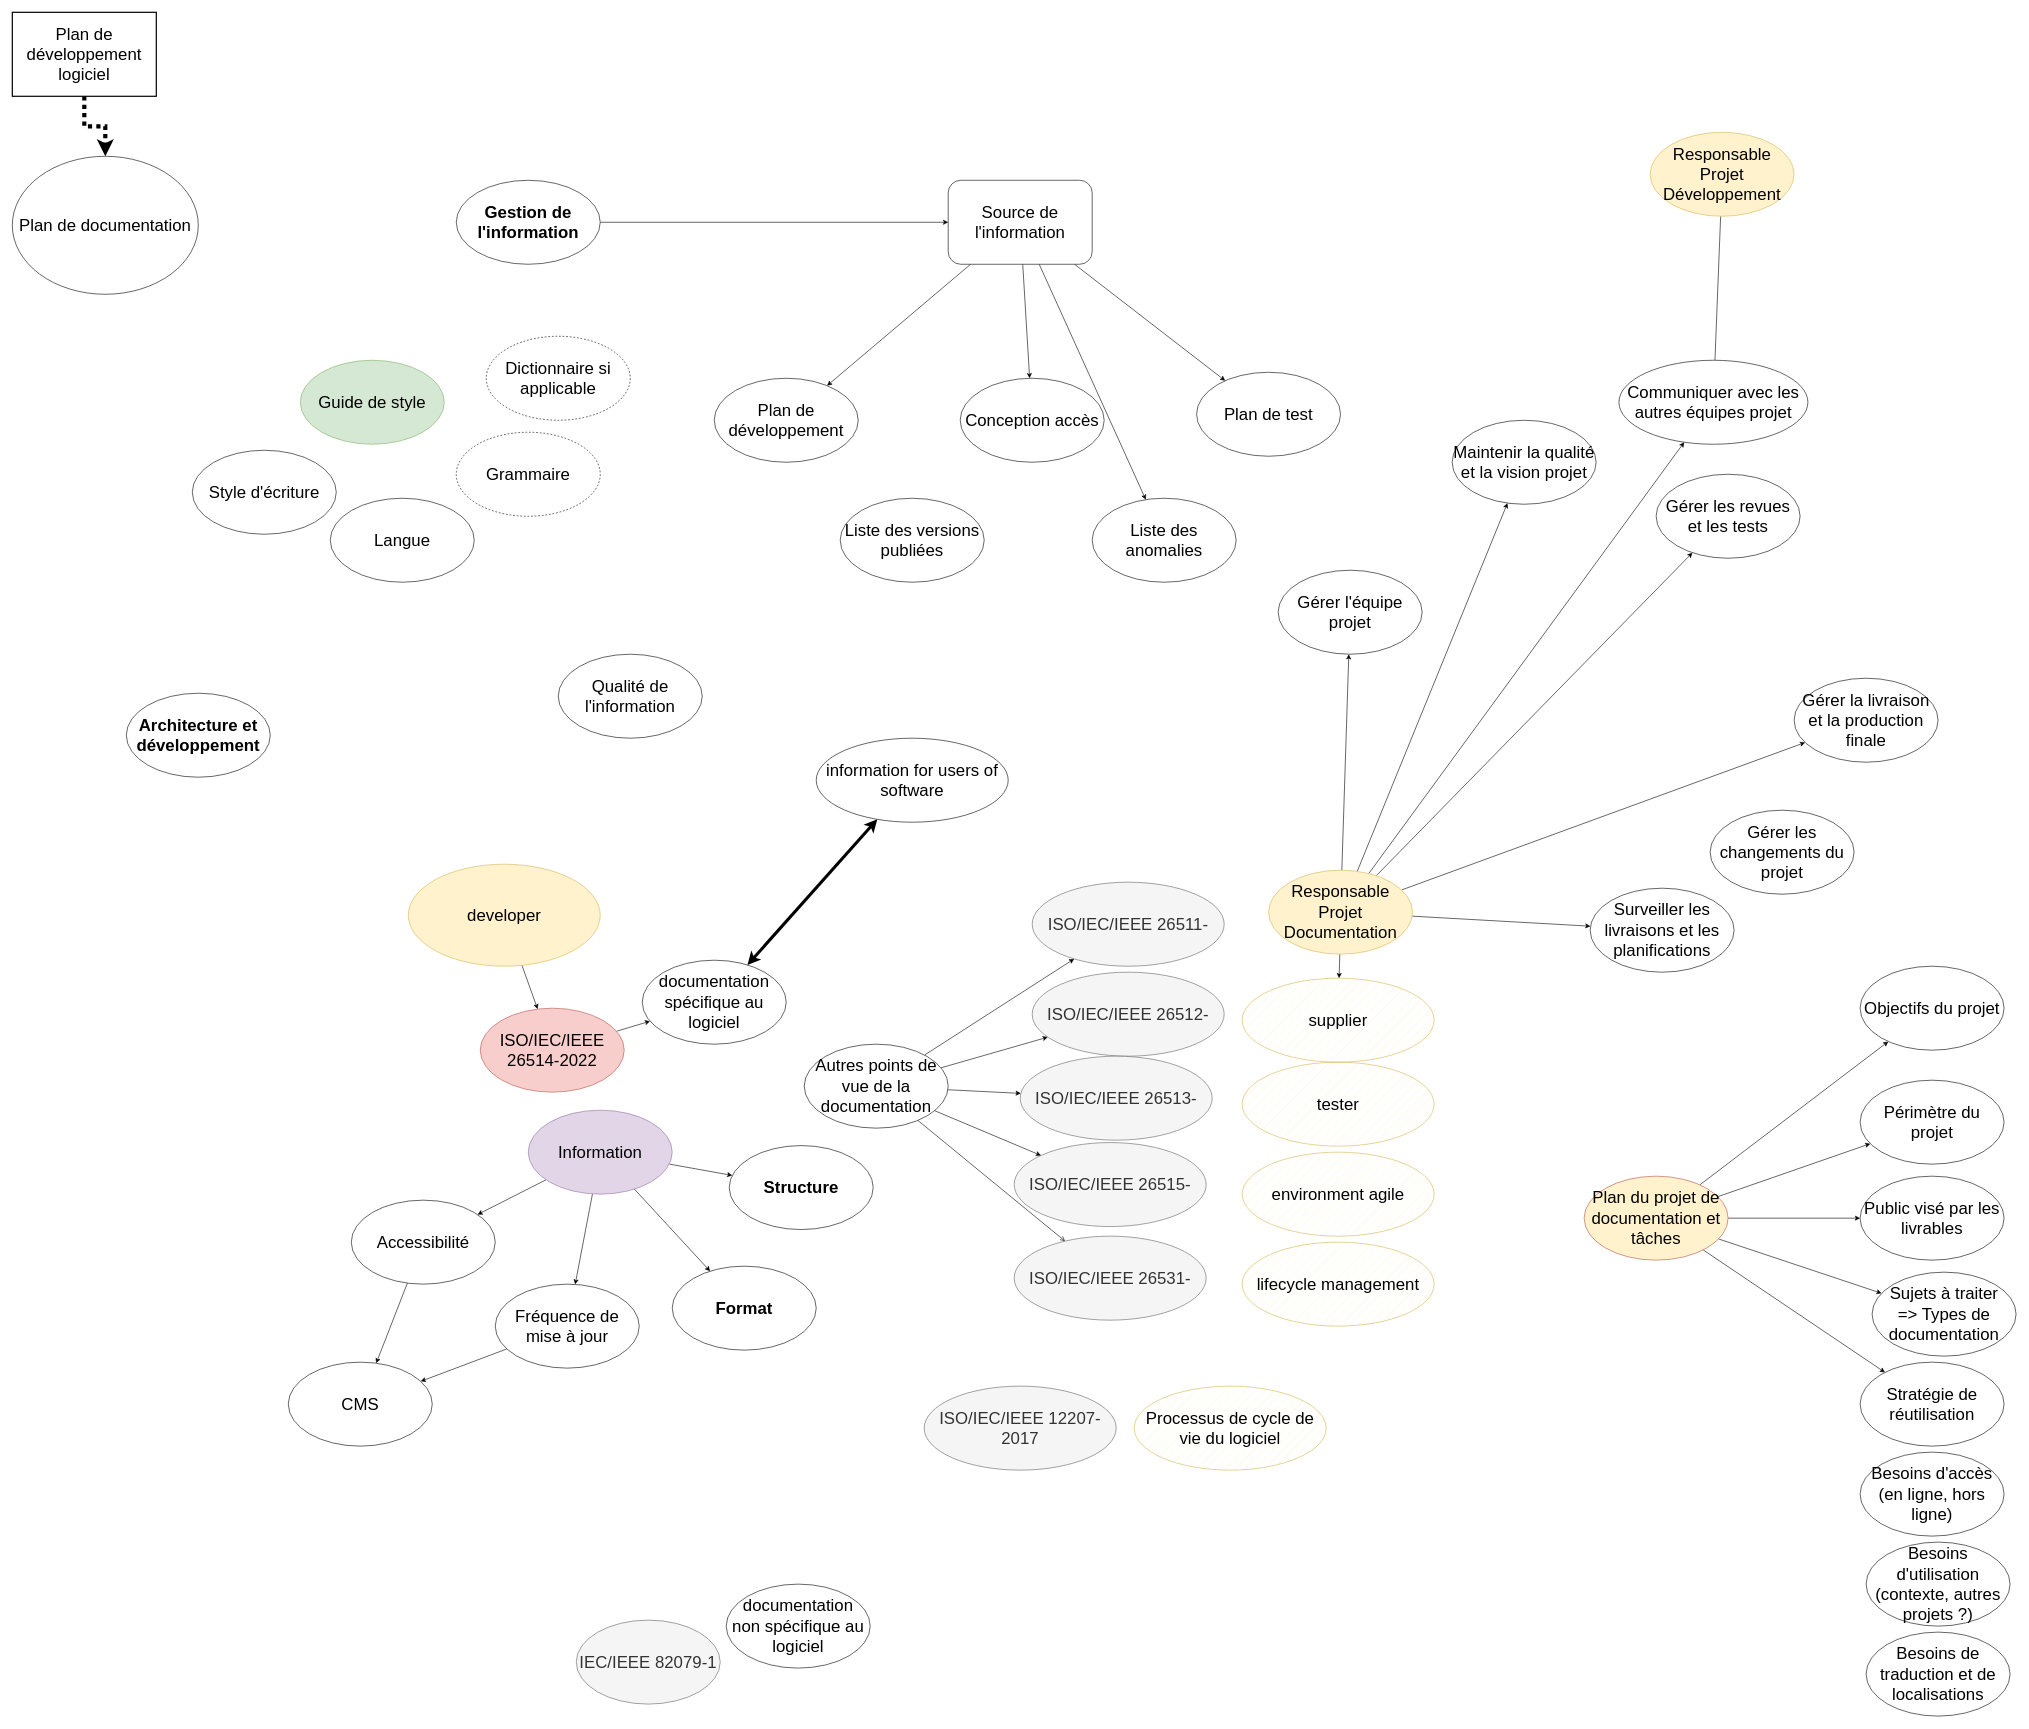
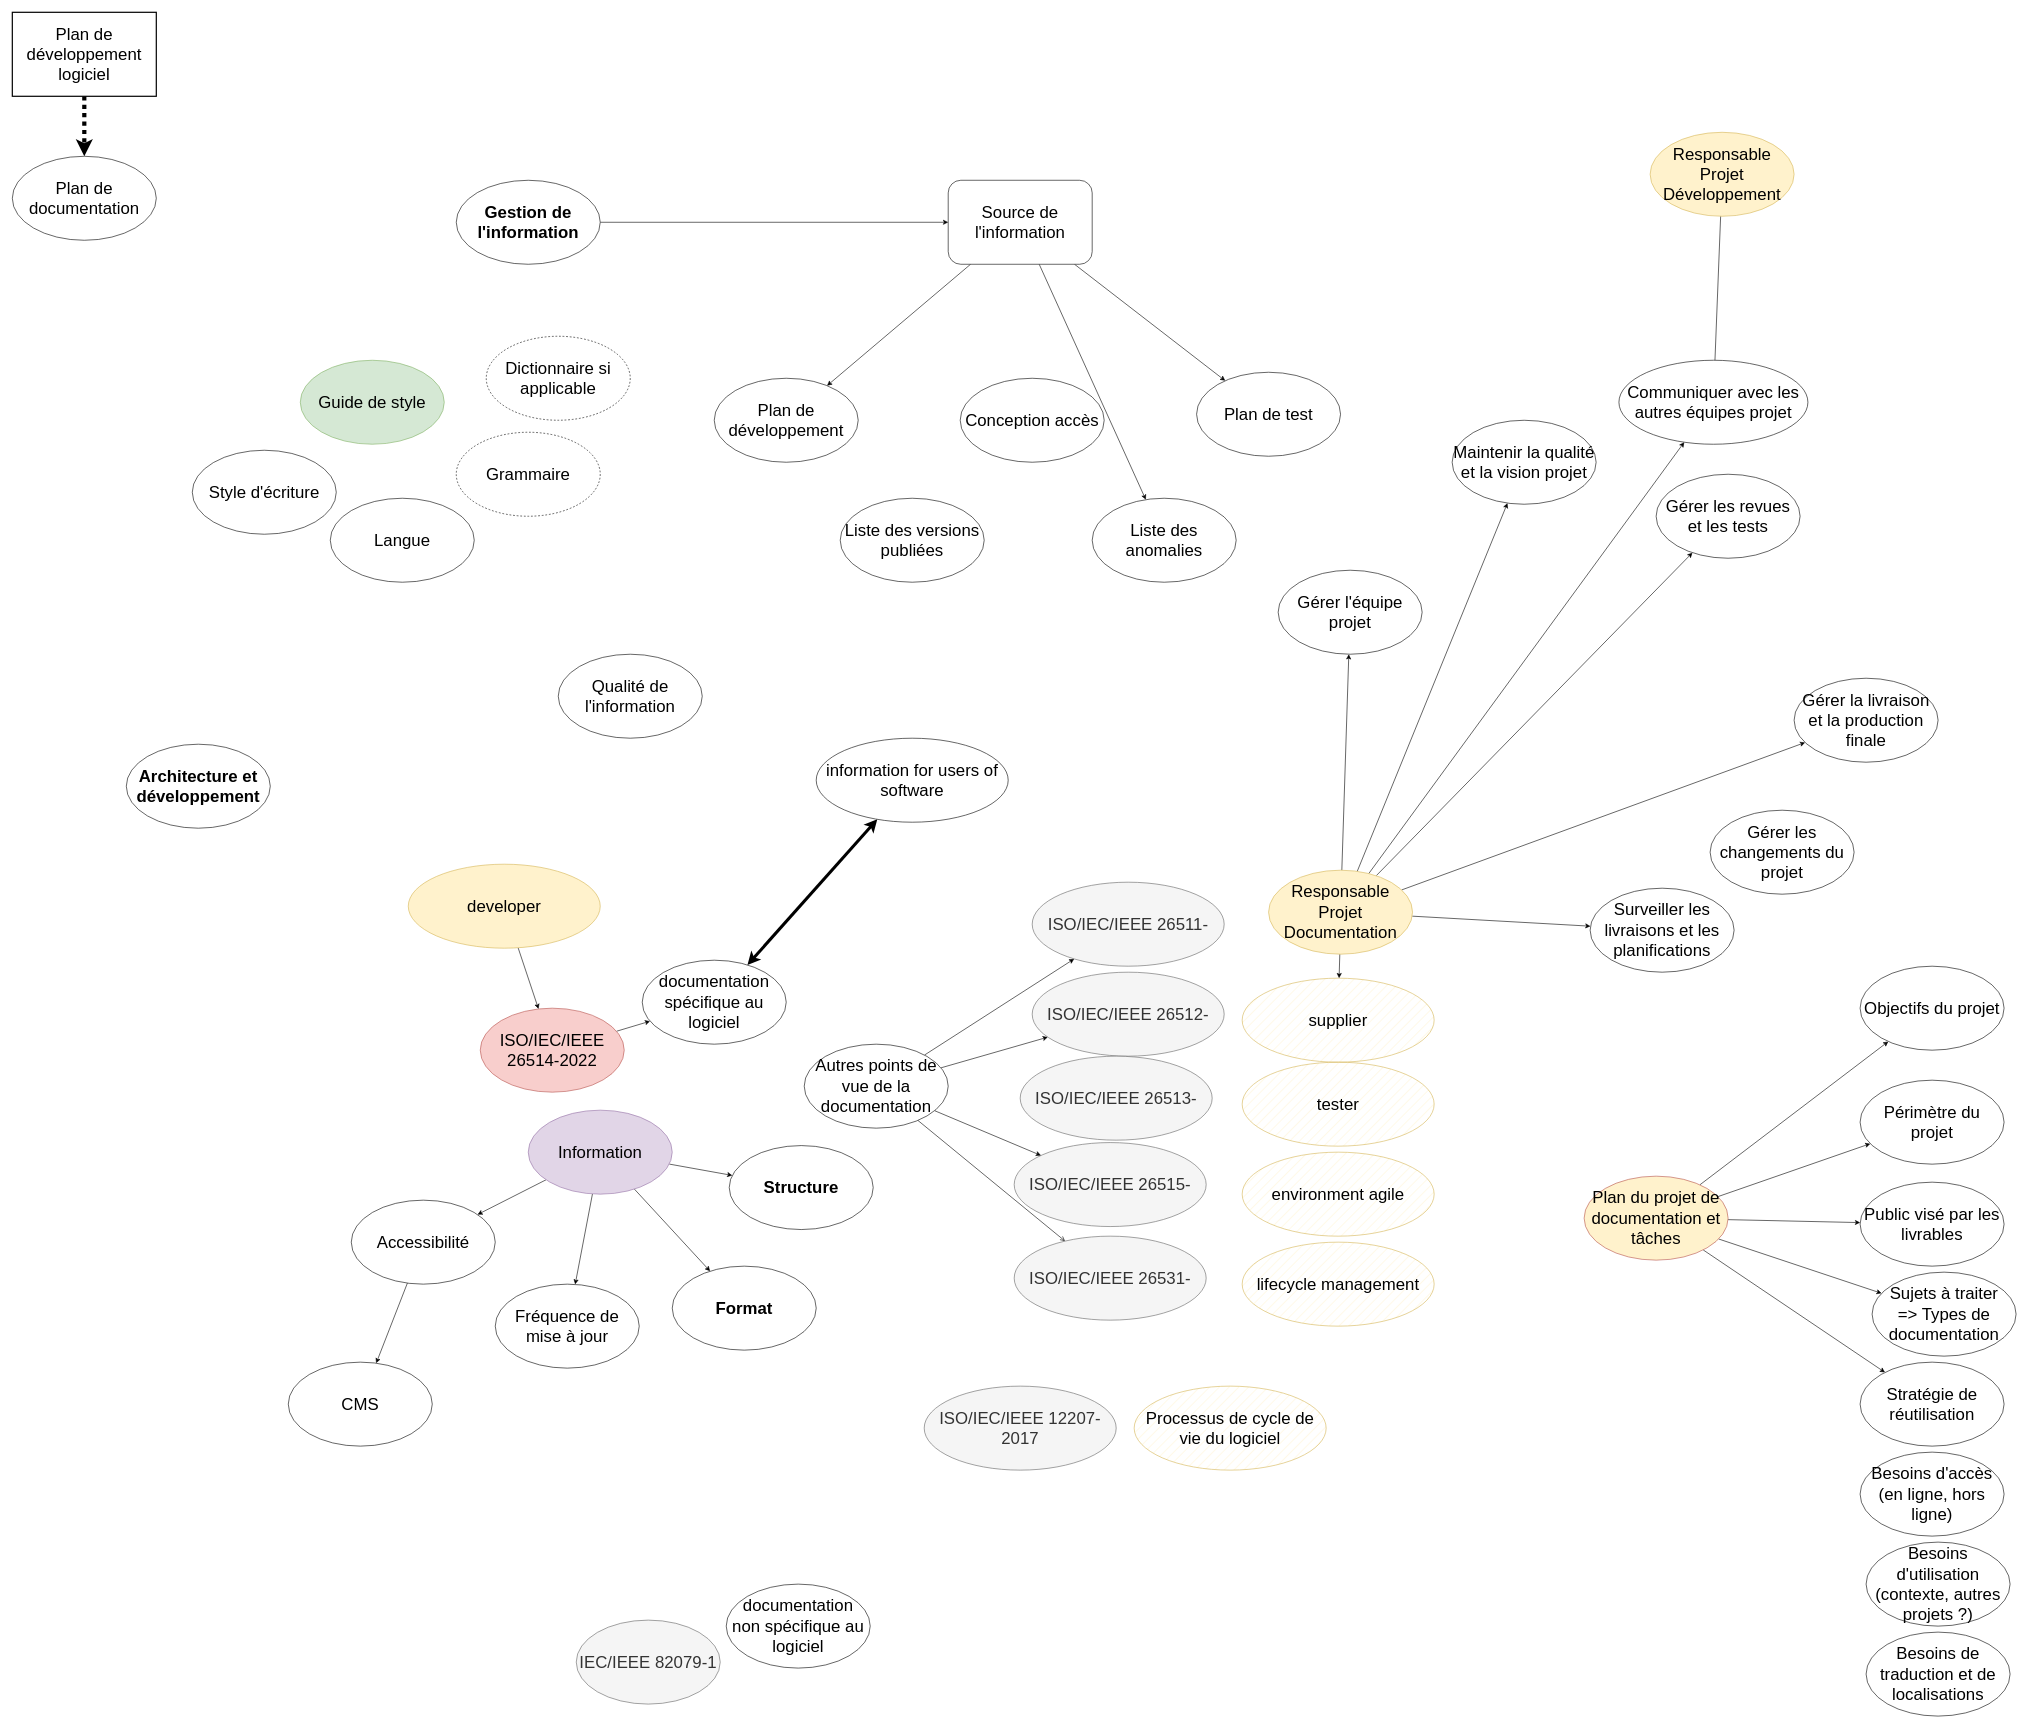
(105, 225) -> (84, 198)
(1029, 363) -> none
(198, 735) -> (198, 786)
(504, 915) -> (504, 906)
(1007, 1093) -> none
(1932, 1218) -> (1932, 1224)
(466, 1365) -> none
